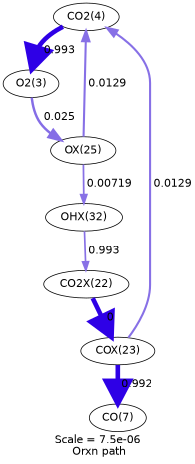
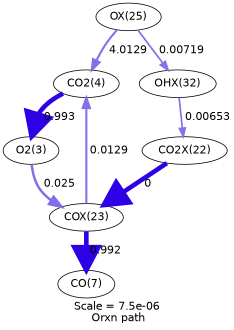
(106, 84) -> (127, 50)
(37, 118) -> (37, 185)
(102, 251) -> (206, 117)
